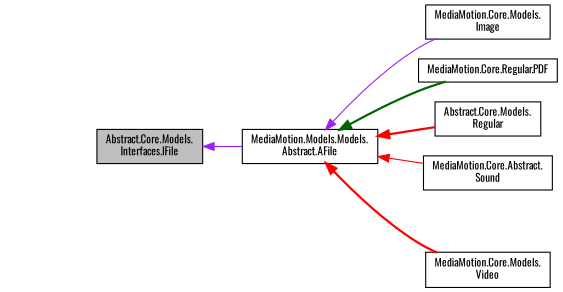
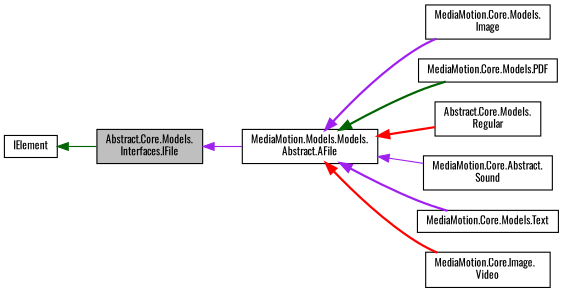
(488, 70) -> (488, 70)
(381, 75) -> (381, 75)
none -> (31, 146)
(406, 161) -> (406, 161)
none -> (488, 221)
(488, 270) -> (488, 270)
